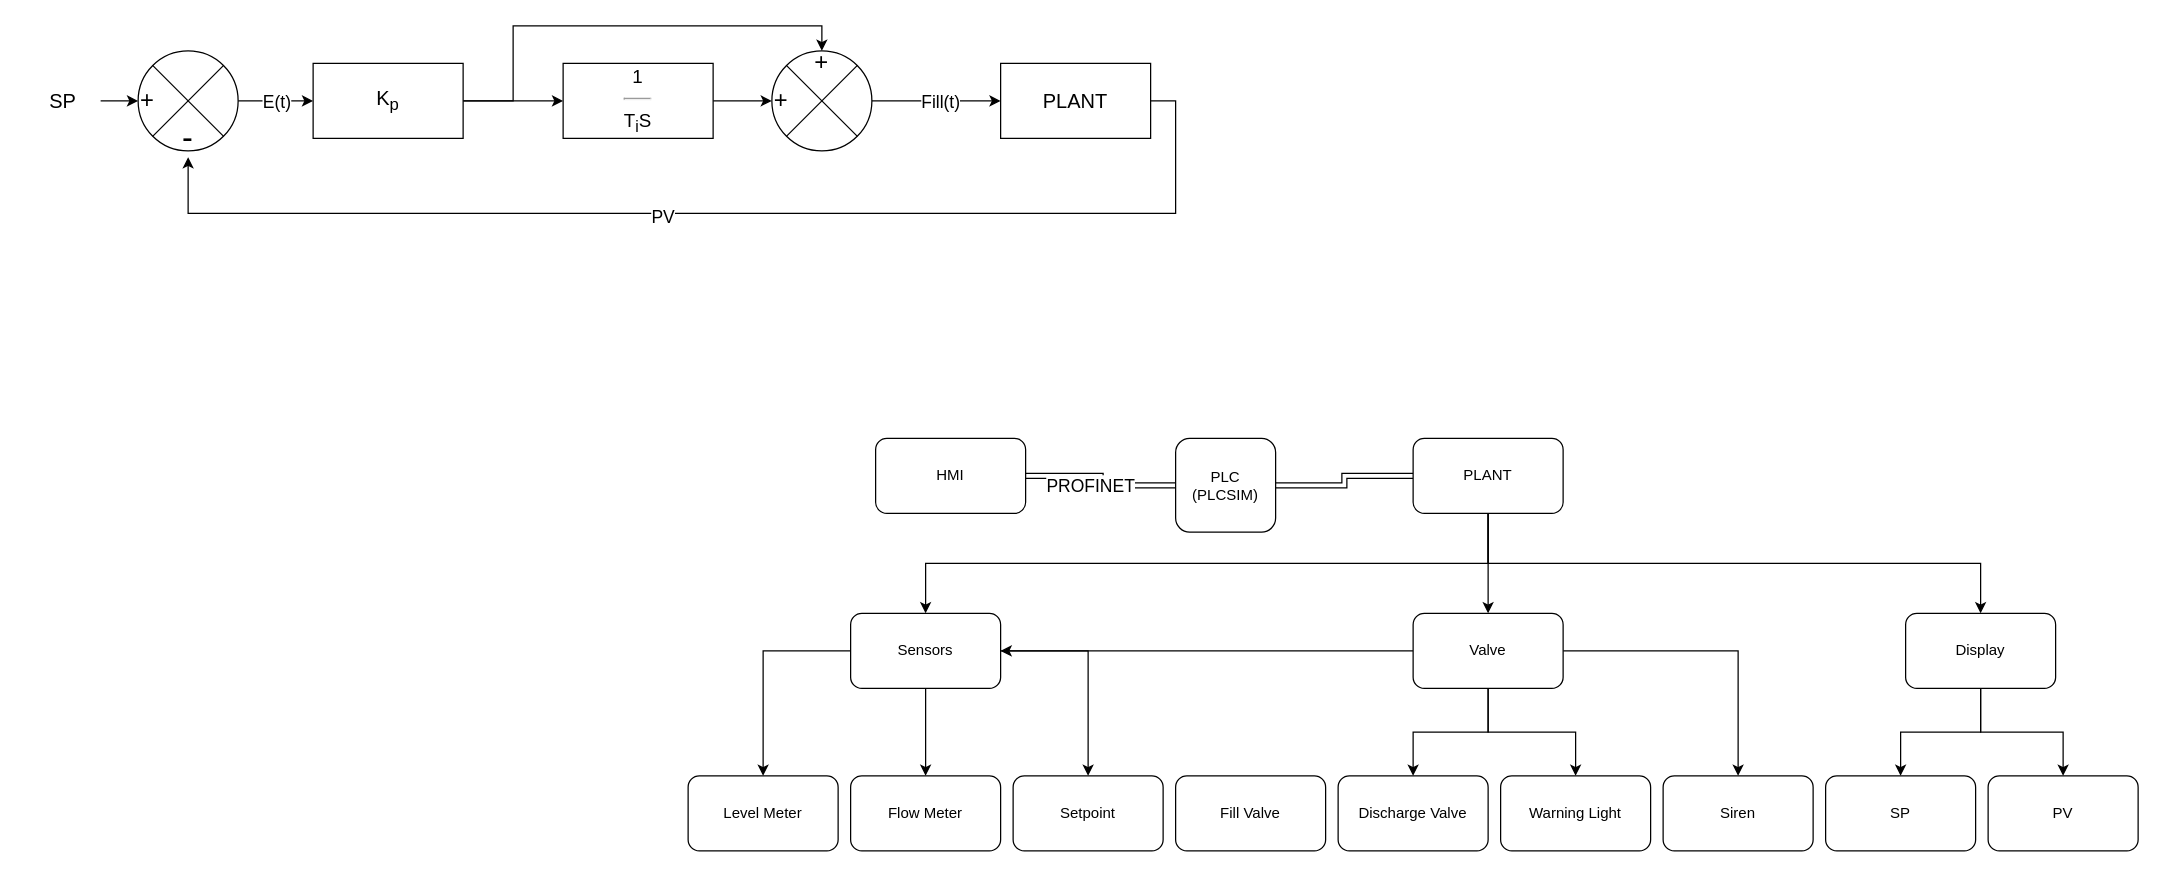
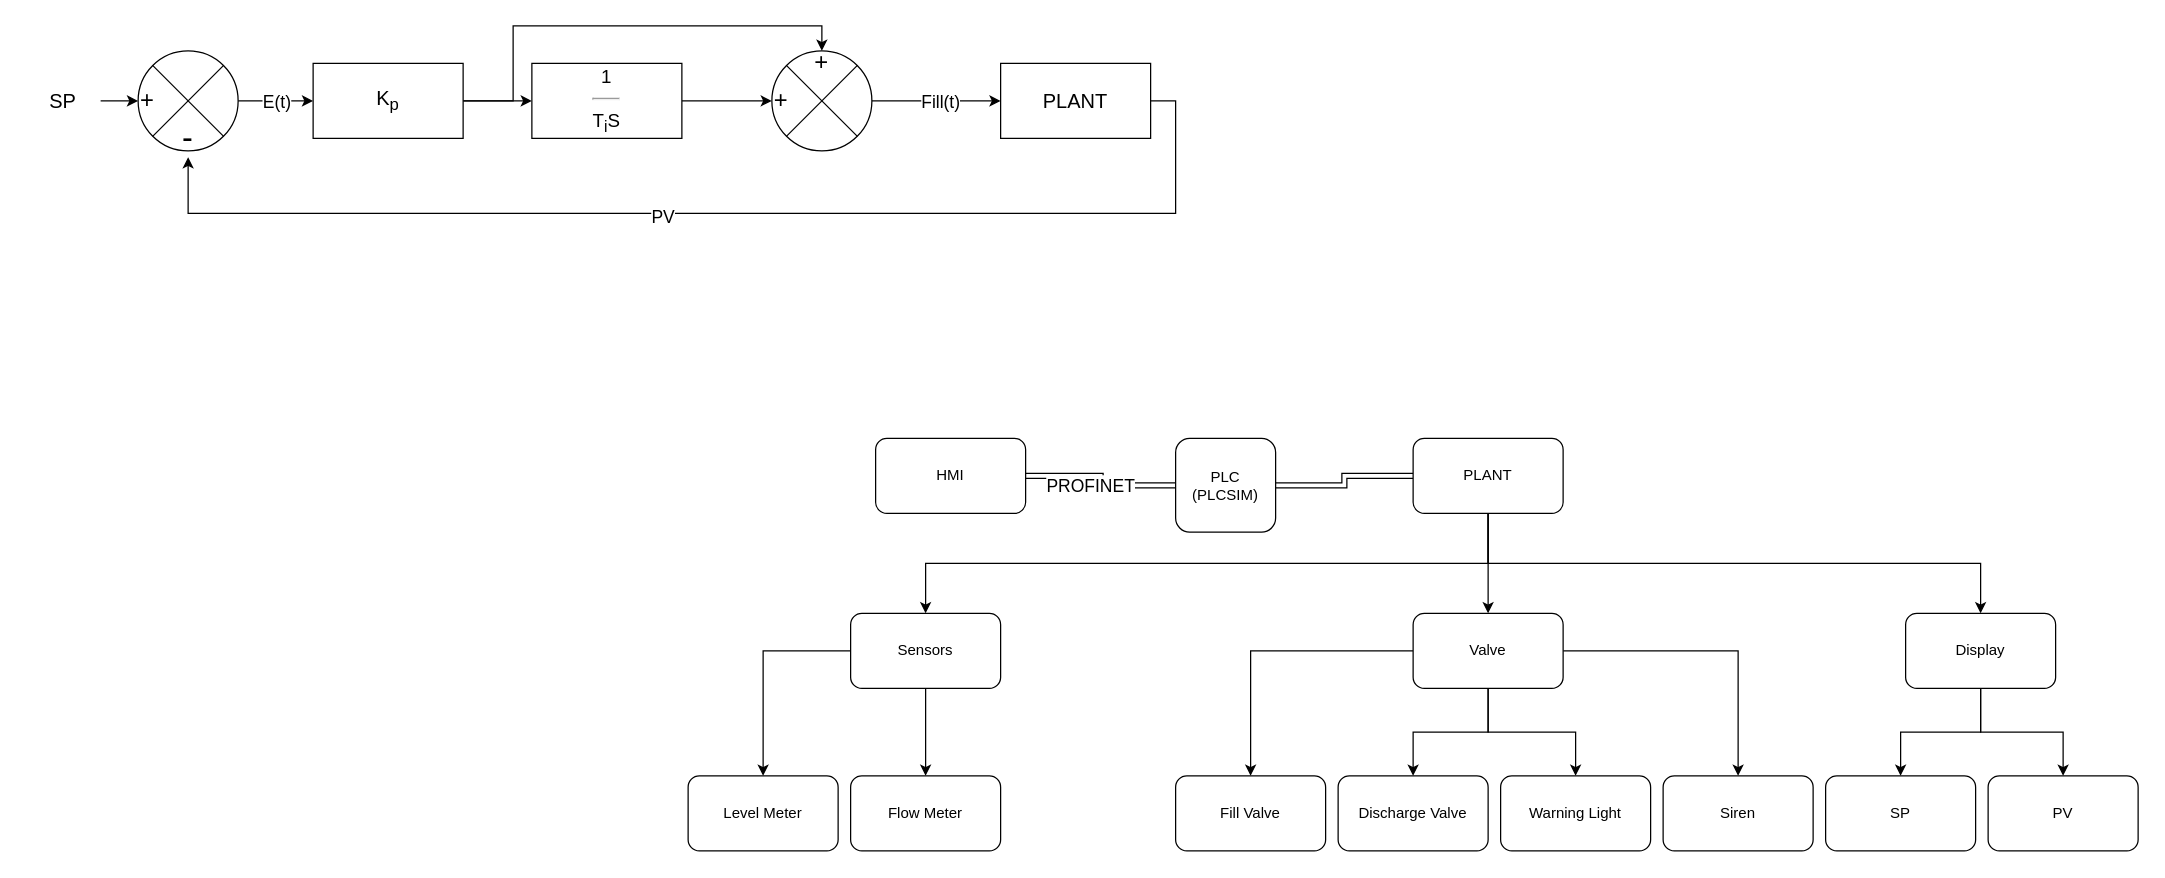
(638, 101) -> (607, 101)
(1172, 651) -> (1251, 709)
(1088, 710) -> none
(1088, 813) -> none
